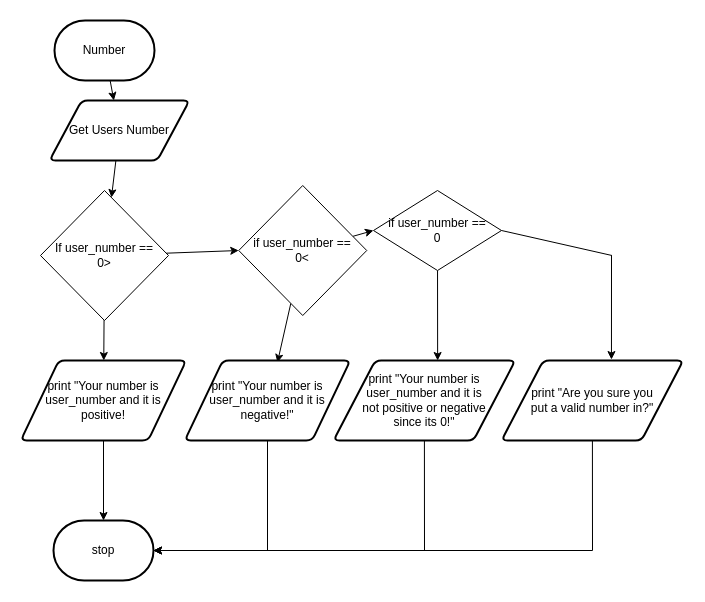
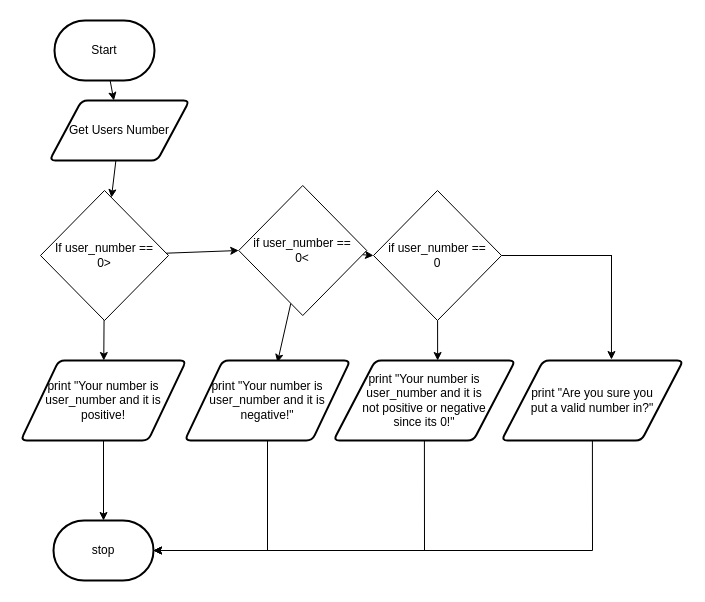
(105, 51) -> (105, 51)
(438, 231) -> (438, 256)
